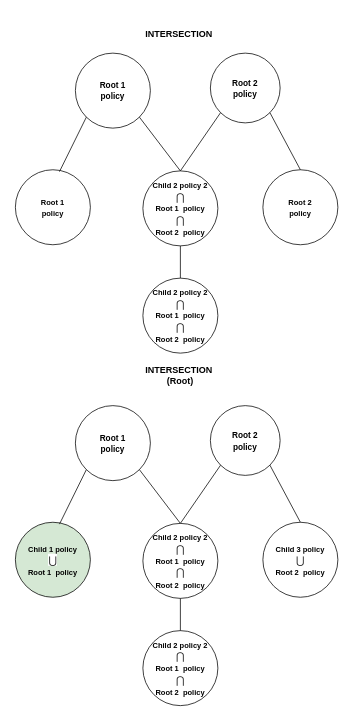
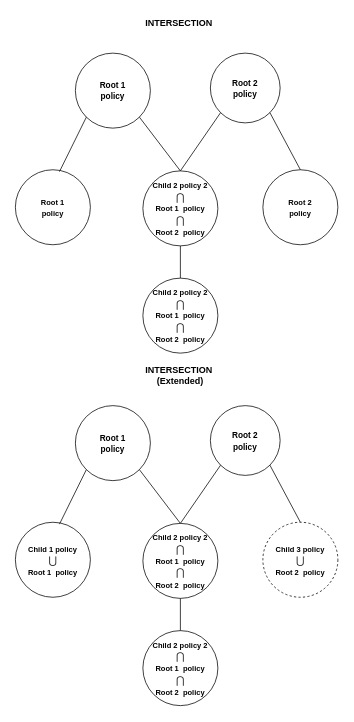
(180, 34) -> (180, 23)
(180, 375) -> (180, 375)
(53, 560) -> (53, 560)
(300, 560) -> (300, 560)
